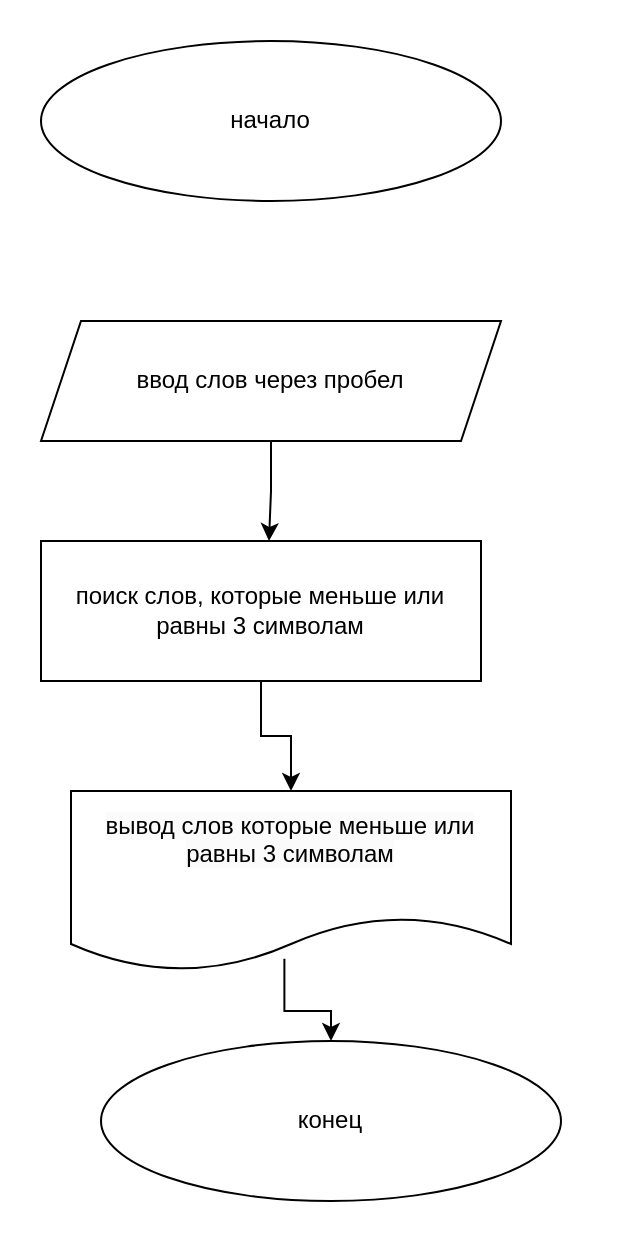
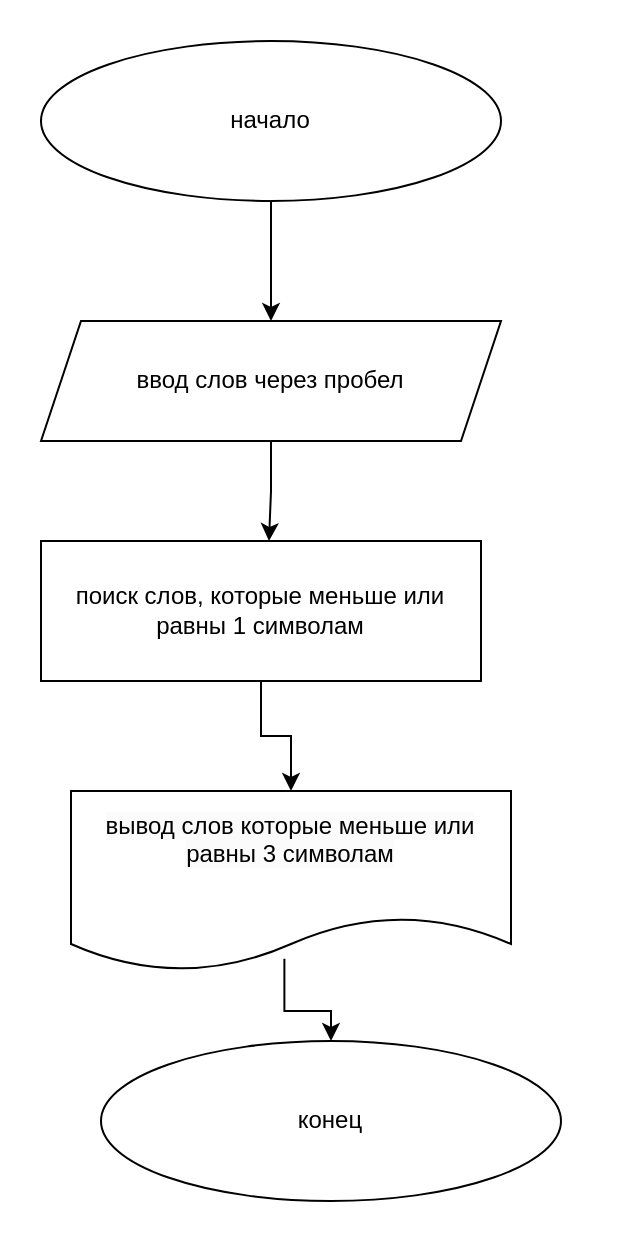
none -> (271, 254)
(261, 611) -> (261, 611)
